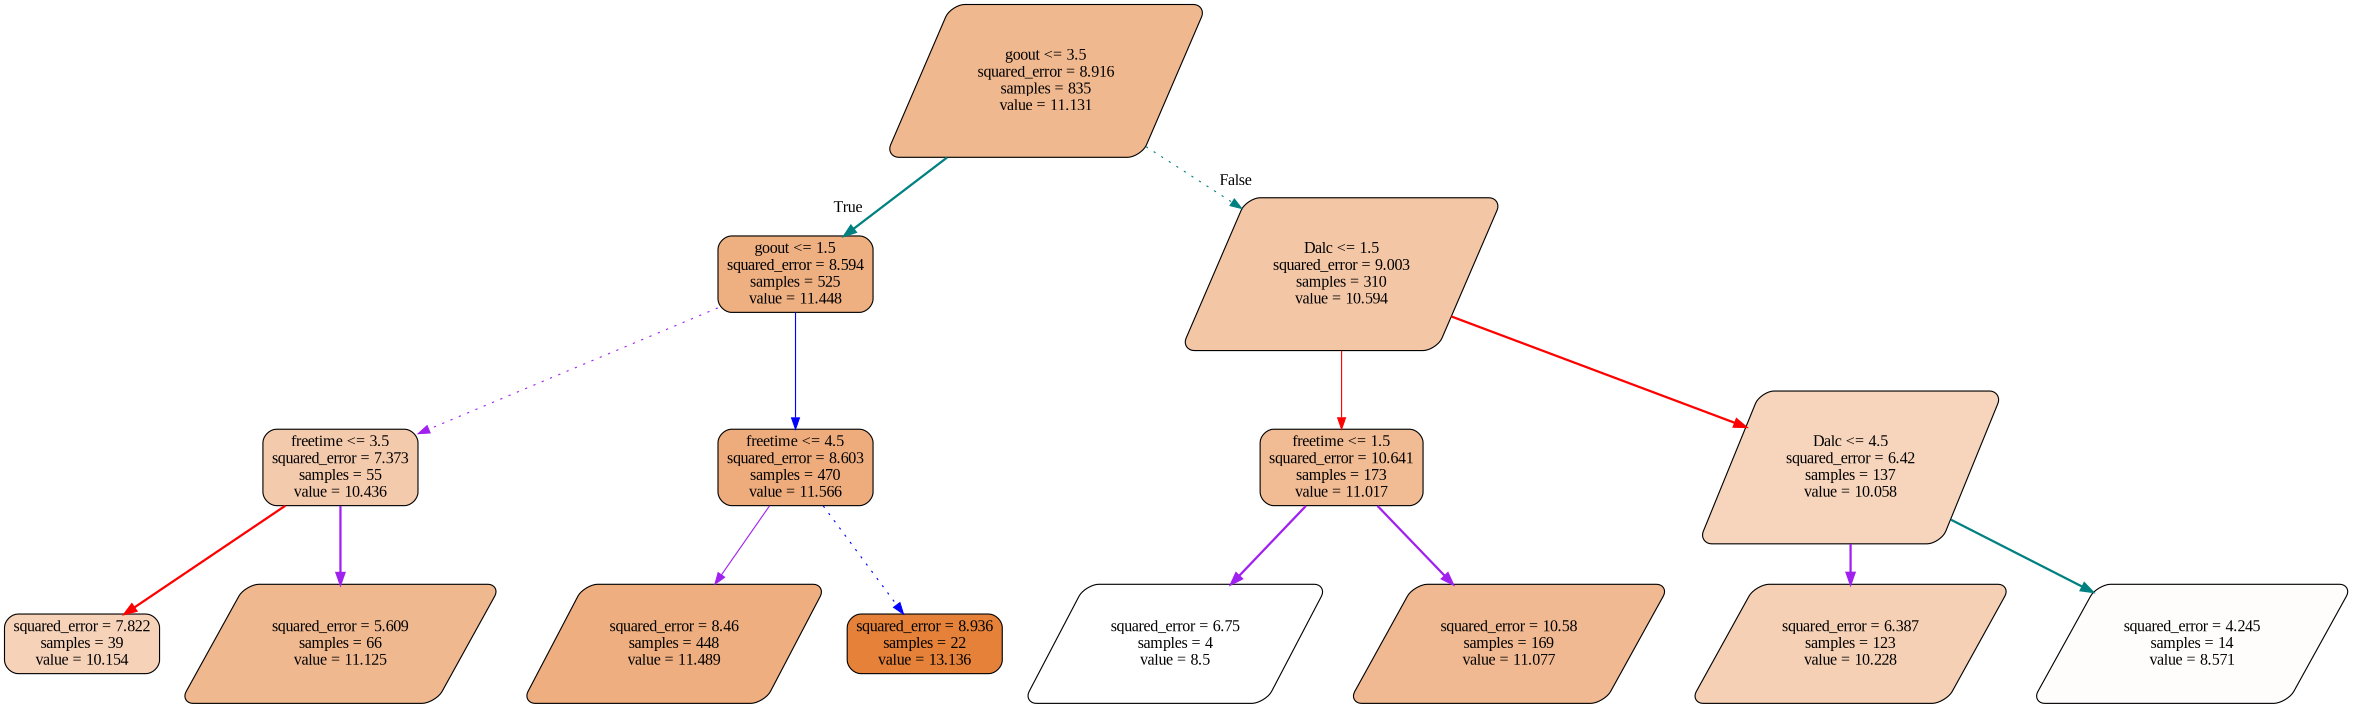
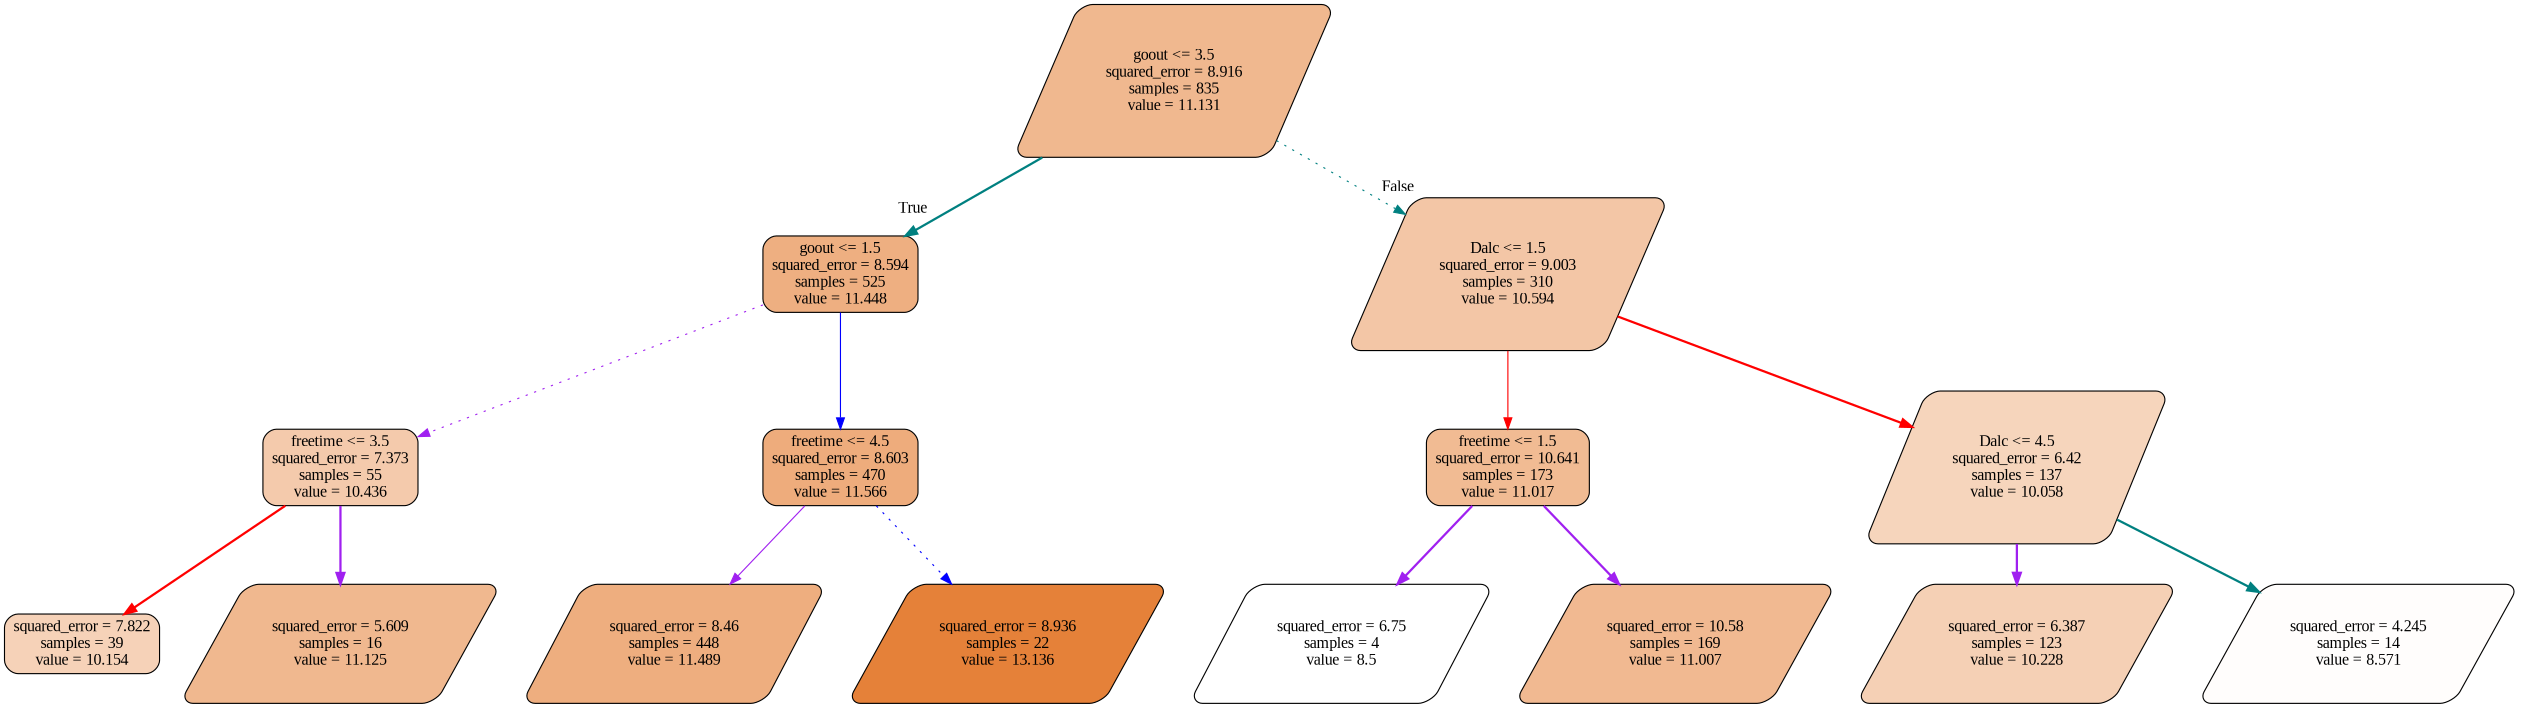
(340, 644) -> (340, 644)
(925, 644) -> (1008, 644)
(1509, 644) -> (1675, 644)
